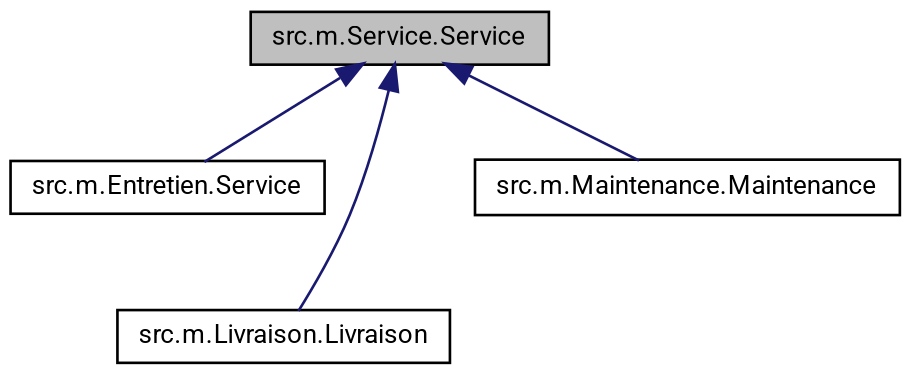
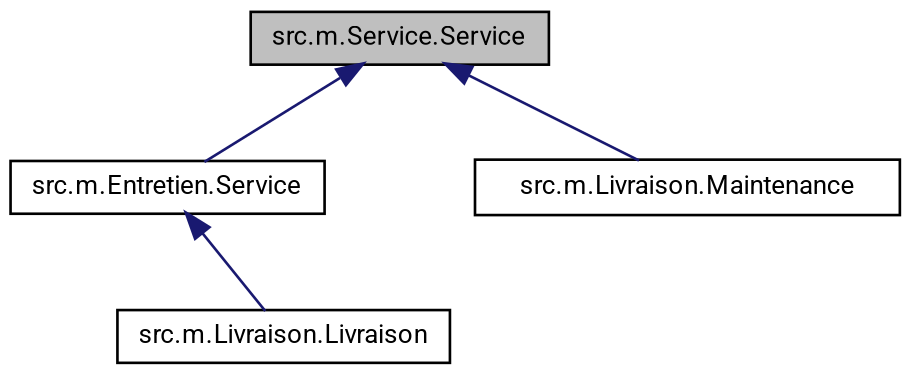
(687, 187) -> (687, 187)
(354, 205) -> (234, 272)
